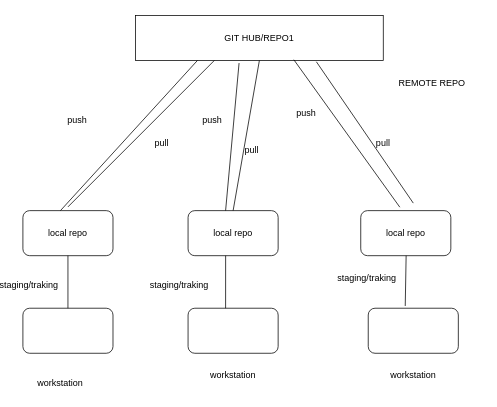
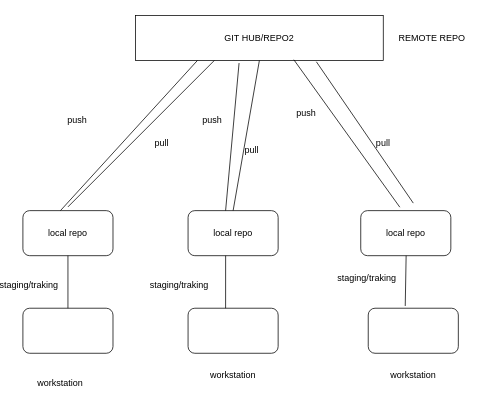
(259, 38) -> (259, 38)
(432, 83) -> (432, 38)
